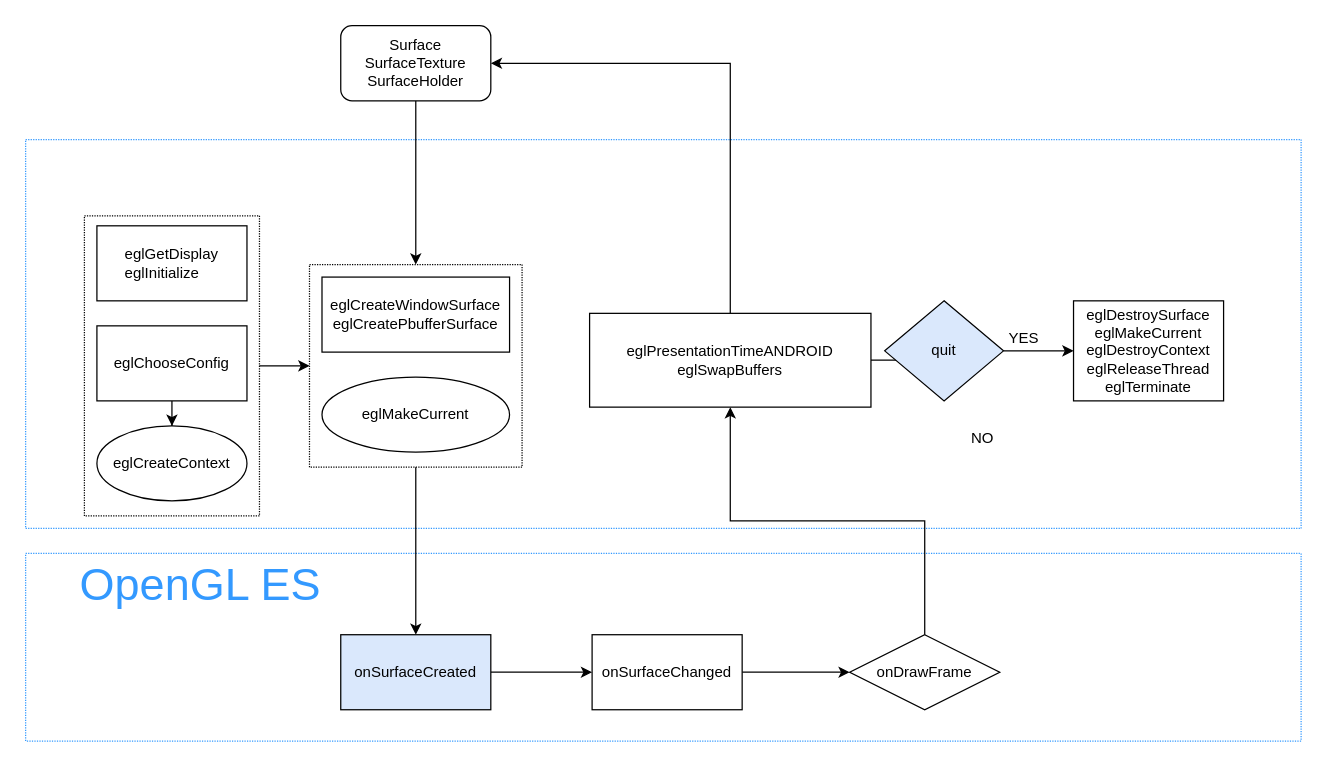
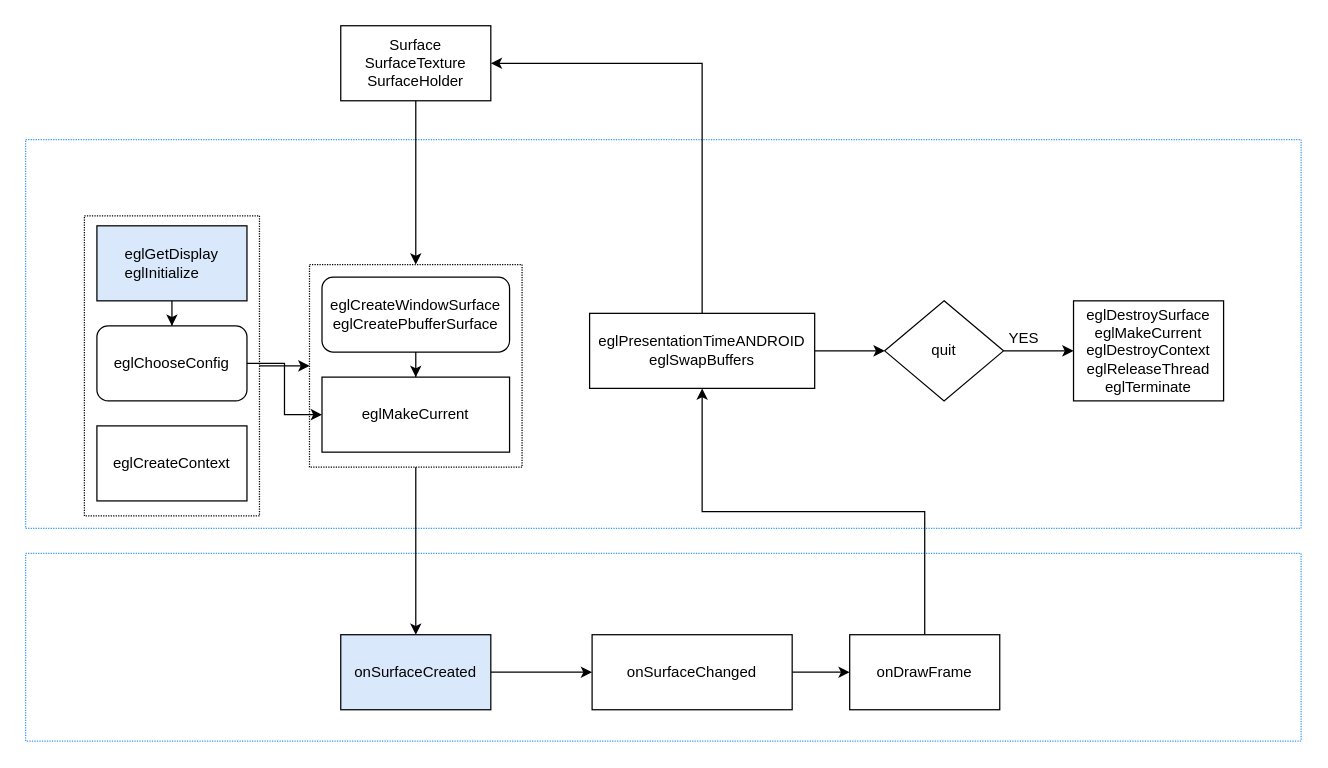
(416, 63) -> (416, 63)
(172, 263) -> (172, 263)
(416, 314) -> (416, 314)
none -> (172, 318)
(944, 351) -> (944, 351)
(730, 360) -> (702, 351)
(172, 363) -> (172, 363)
none -> (416, 369)
(416, 414) -> (416, 414)
(172, 418) -> (284, 384)
(982, 438) -> none
(172, 463) -> (172, 463)
(201, 584) -> none
(667, 672) -> (692, 672)
(924, 672) -> (924, 672)
